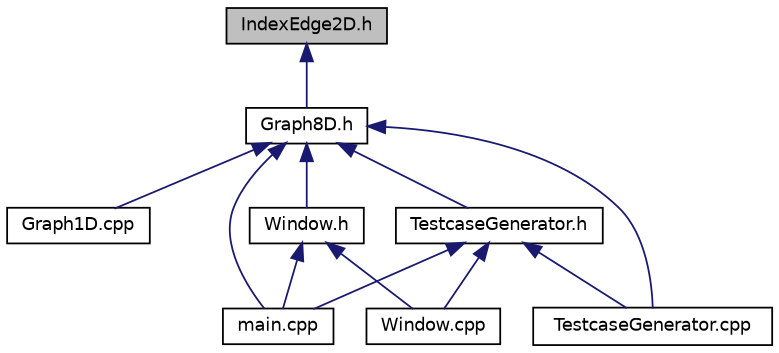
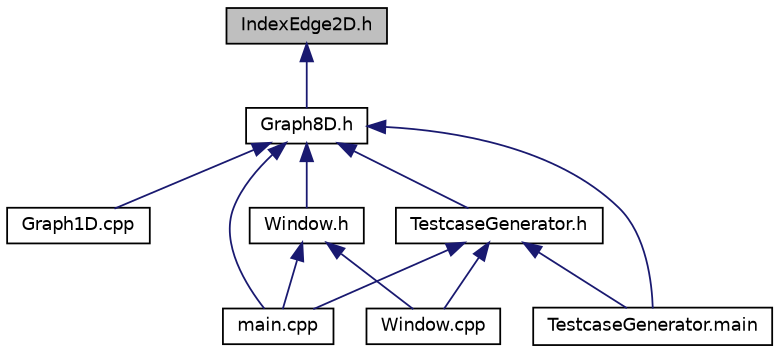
(653, 326) -> (653, 326)
